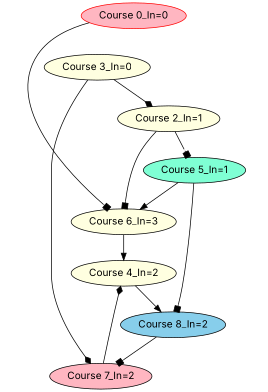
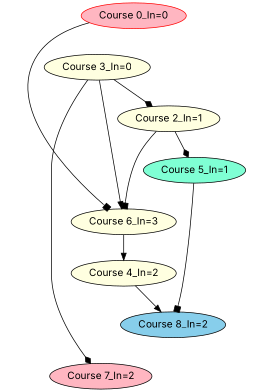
(180, 140) -> (180, 140)
(162, 194) -> (110, 141)
(111, 329) -> none
(140, 348) -> none
